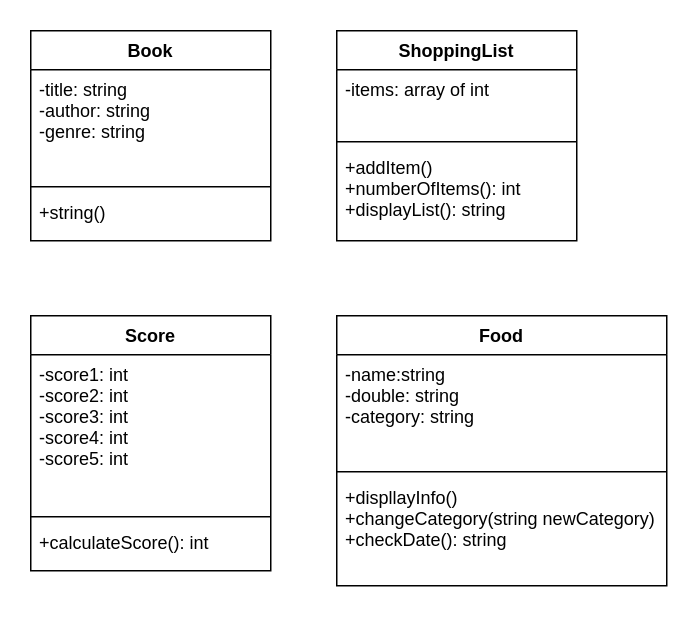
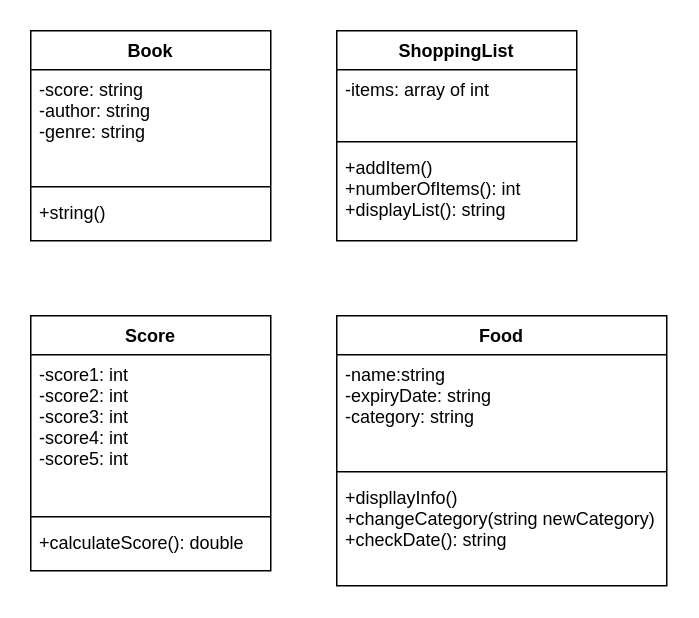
(98, 90) -> (103, 90)
(401, 375) -> (401, 375)
(138, 543) -> (153, 543)
